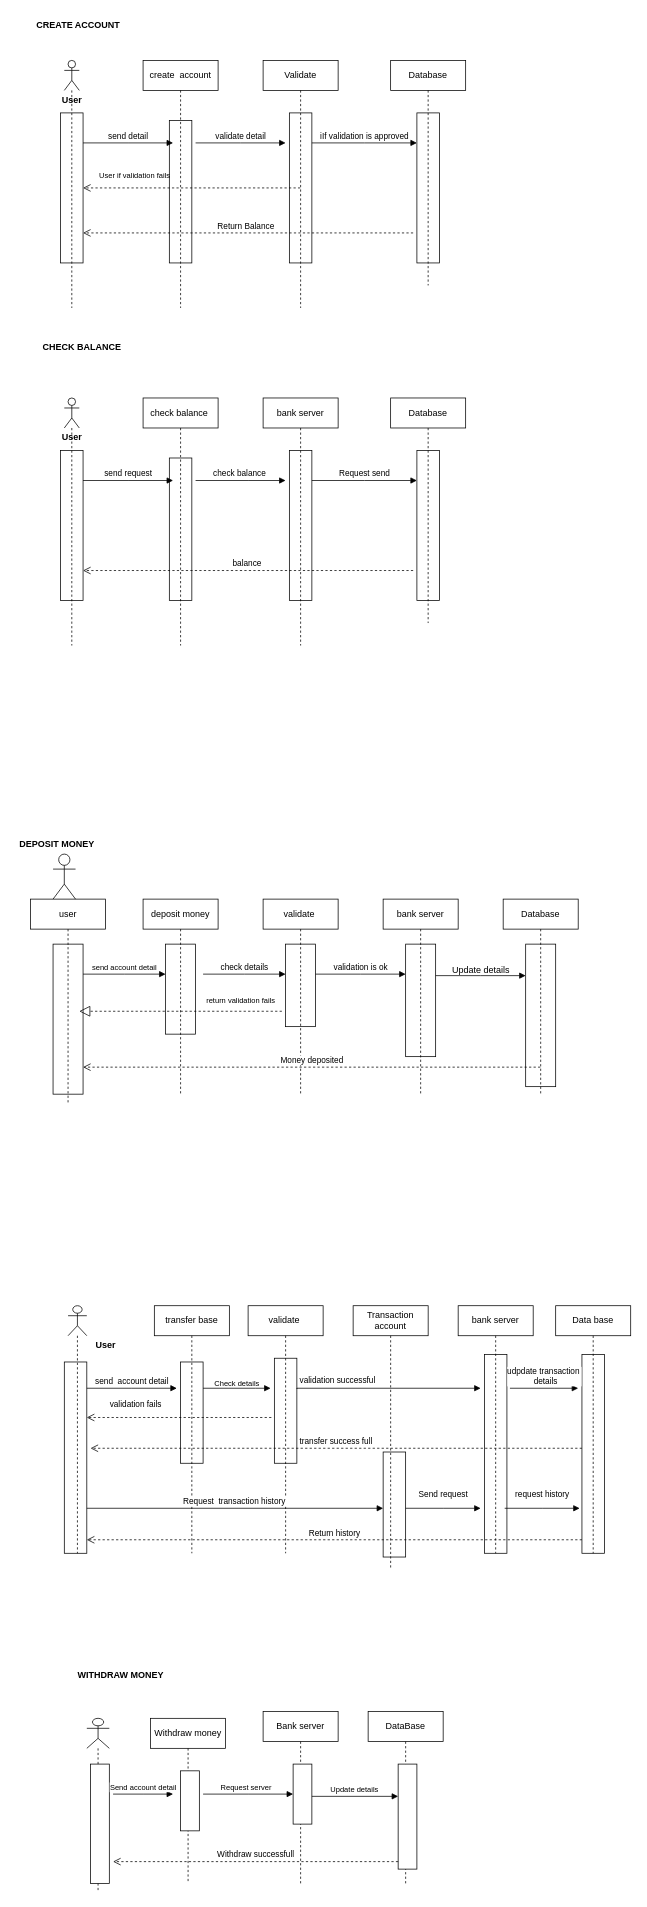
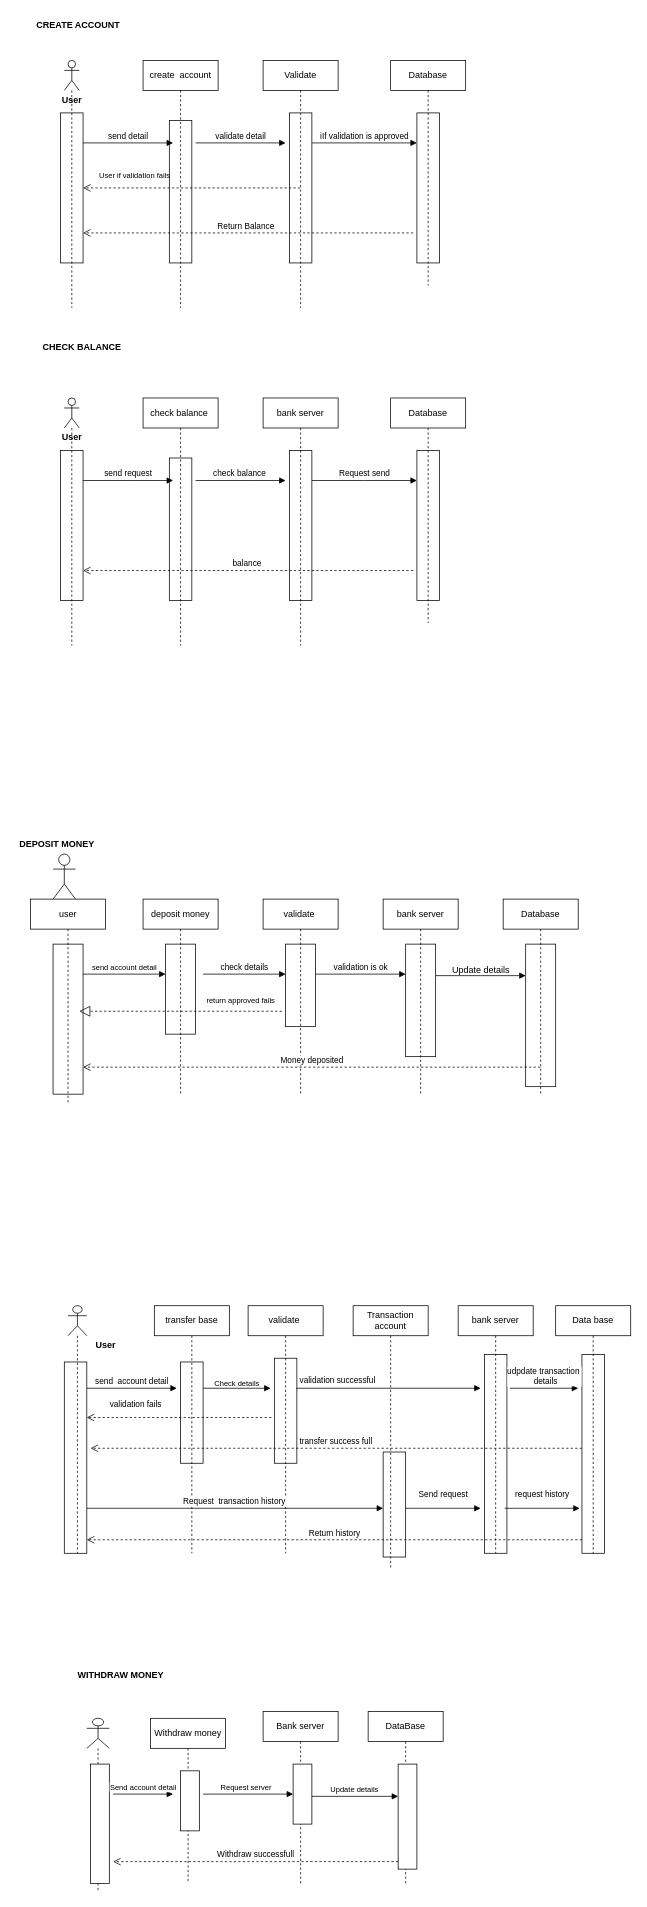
(241, 1000) -> (241, 1000)
